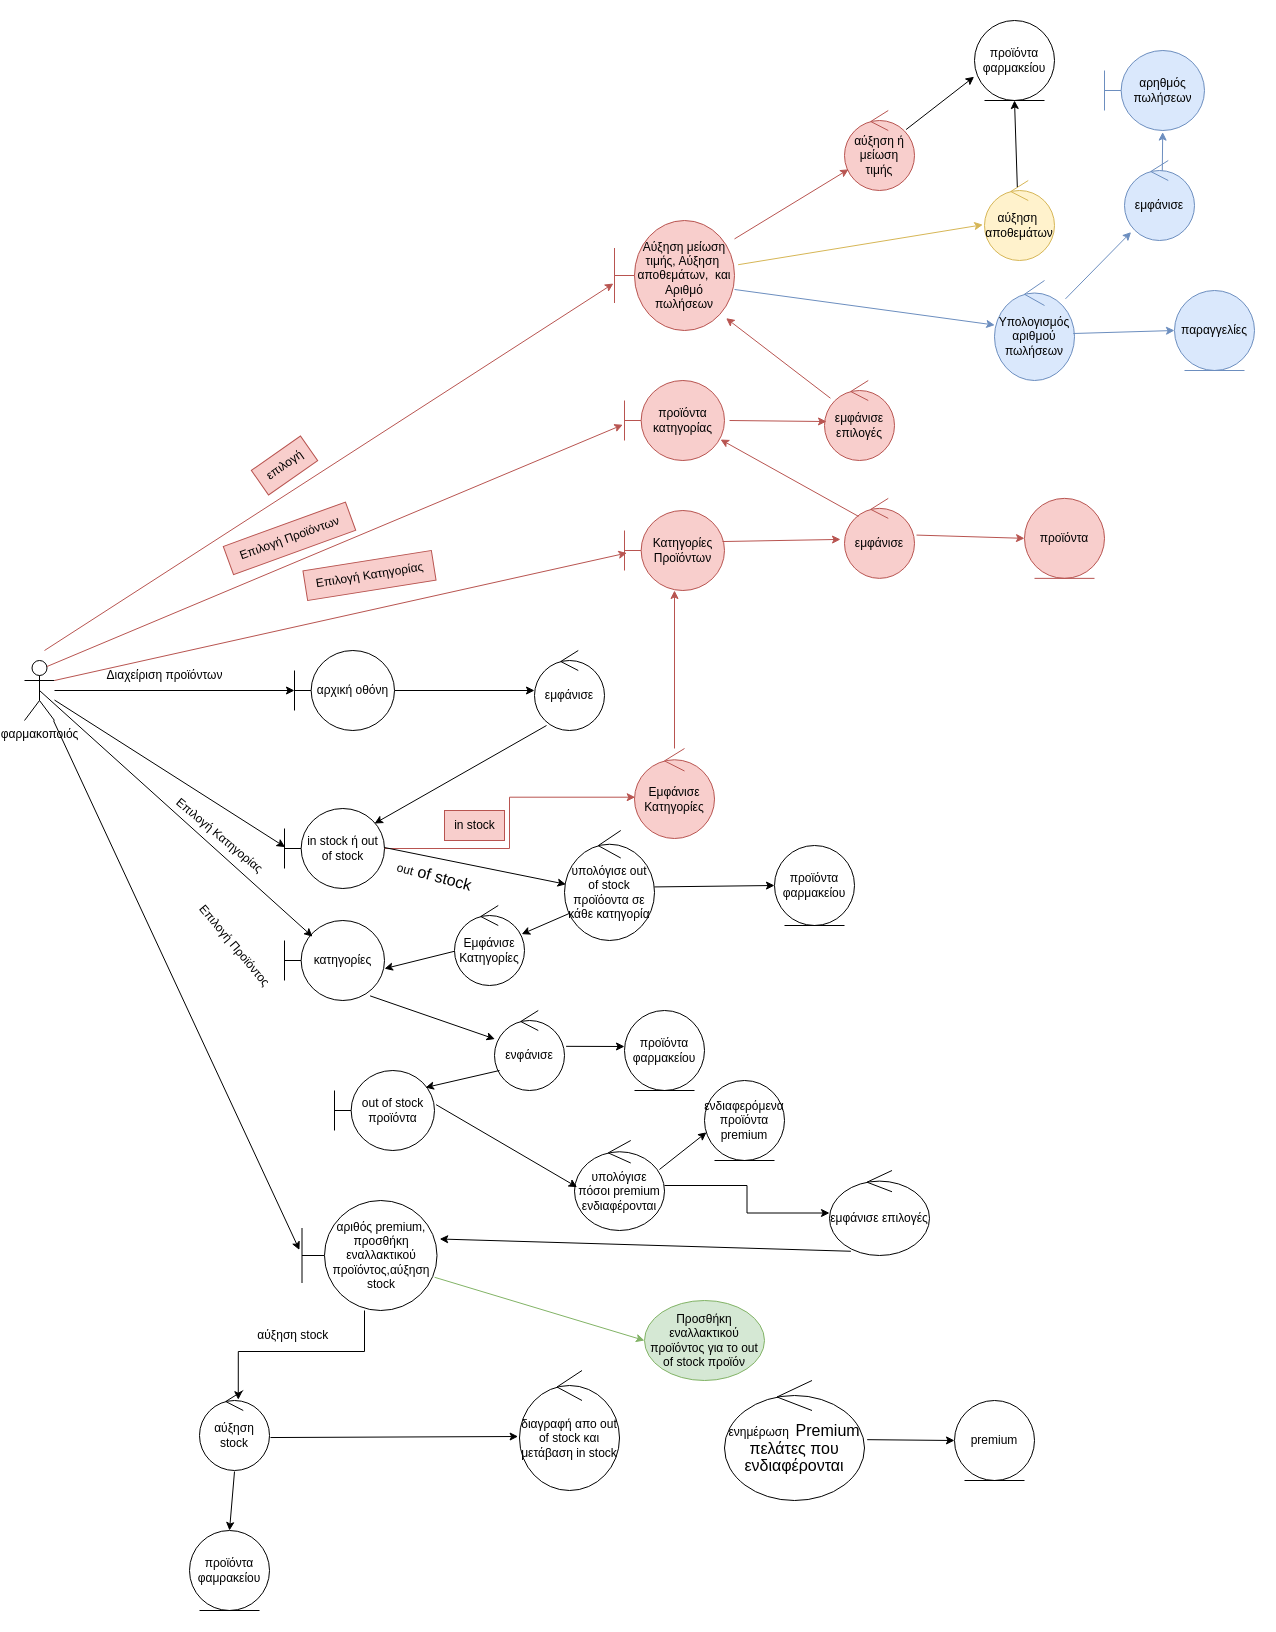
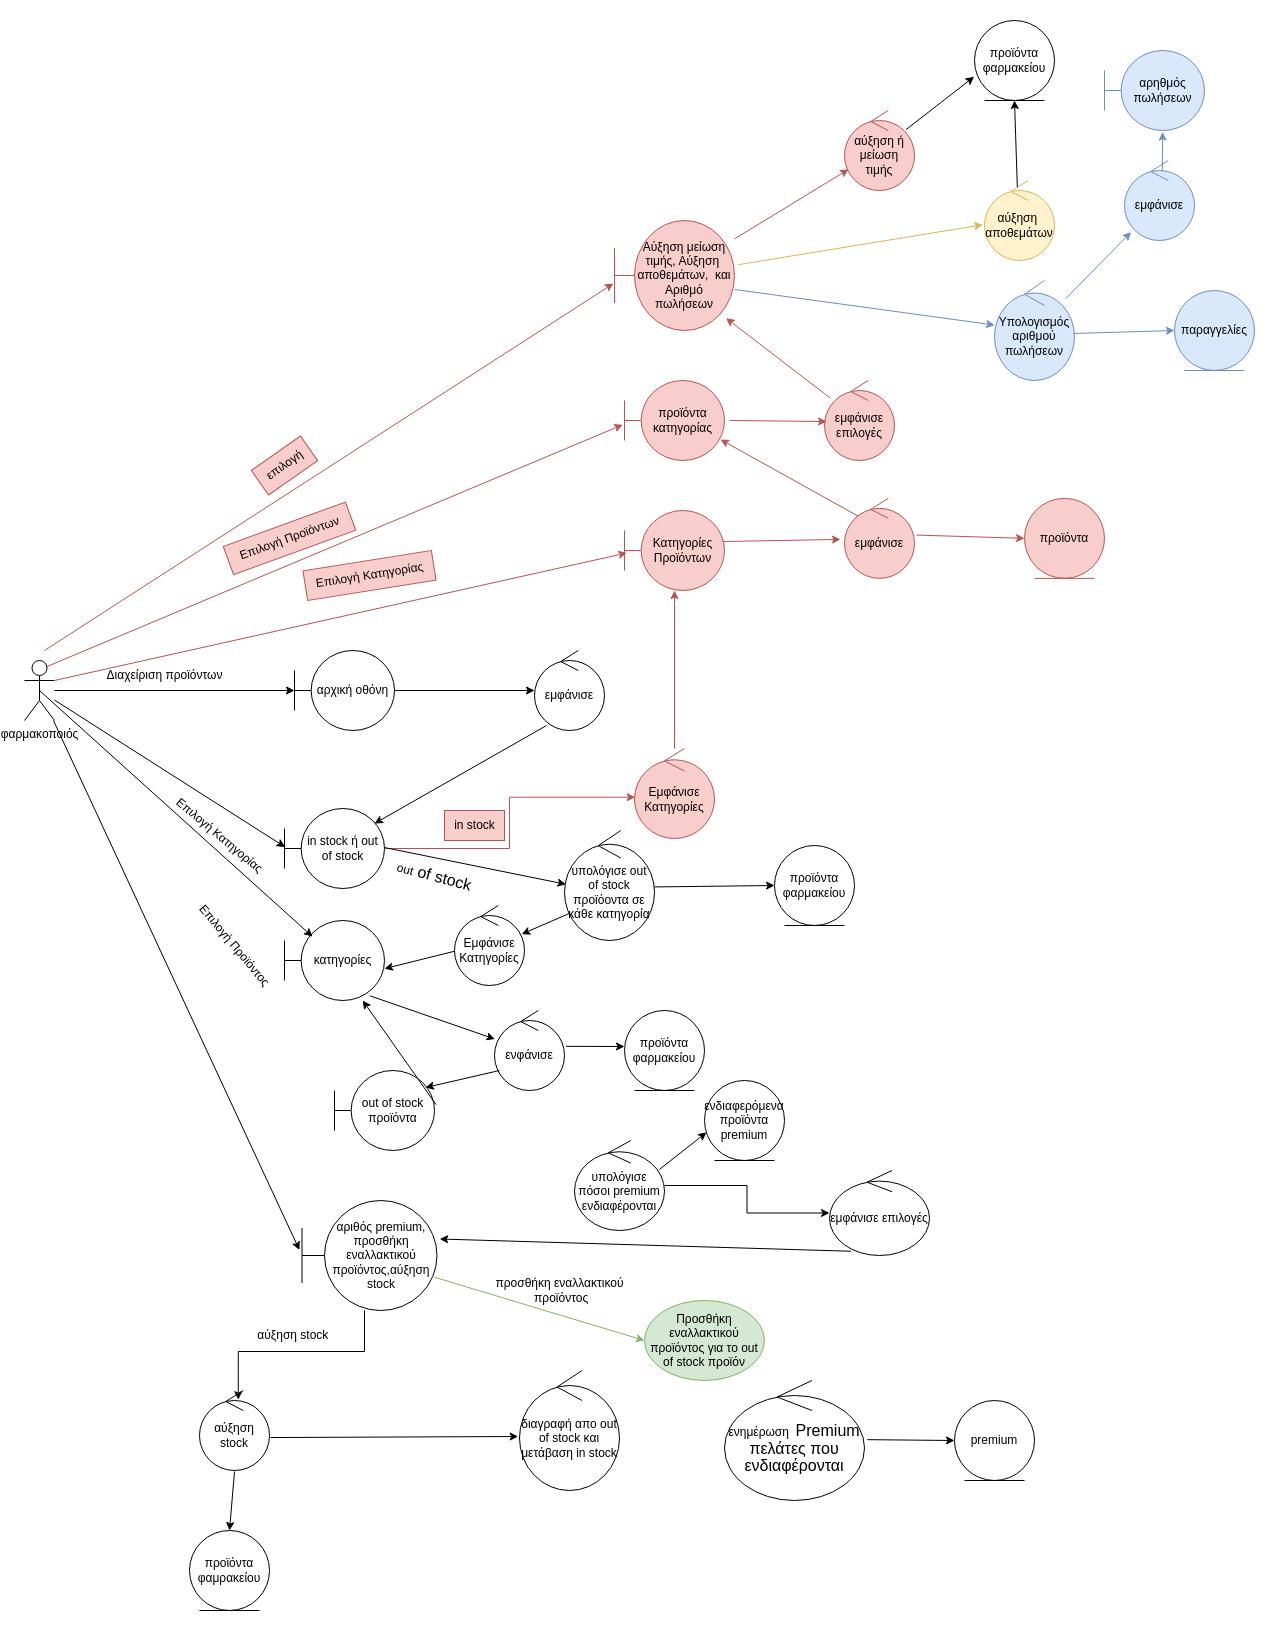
(504, 1144) -> (402, 1056)
none -> (560, 1291)
